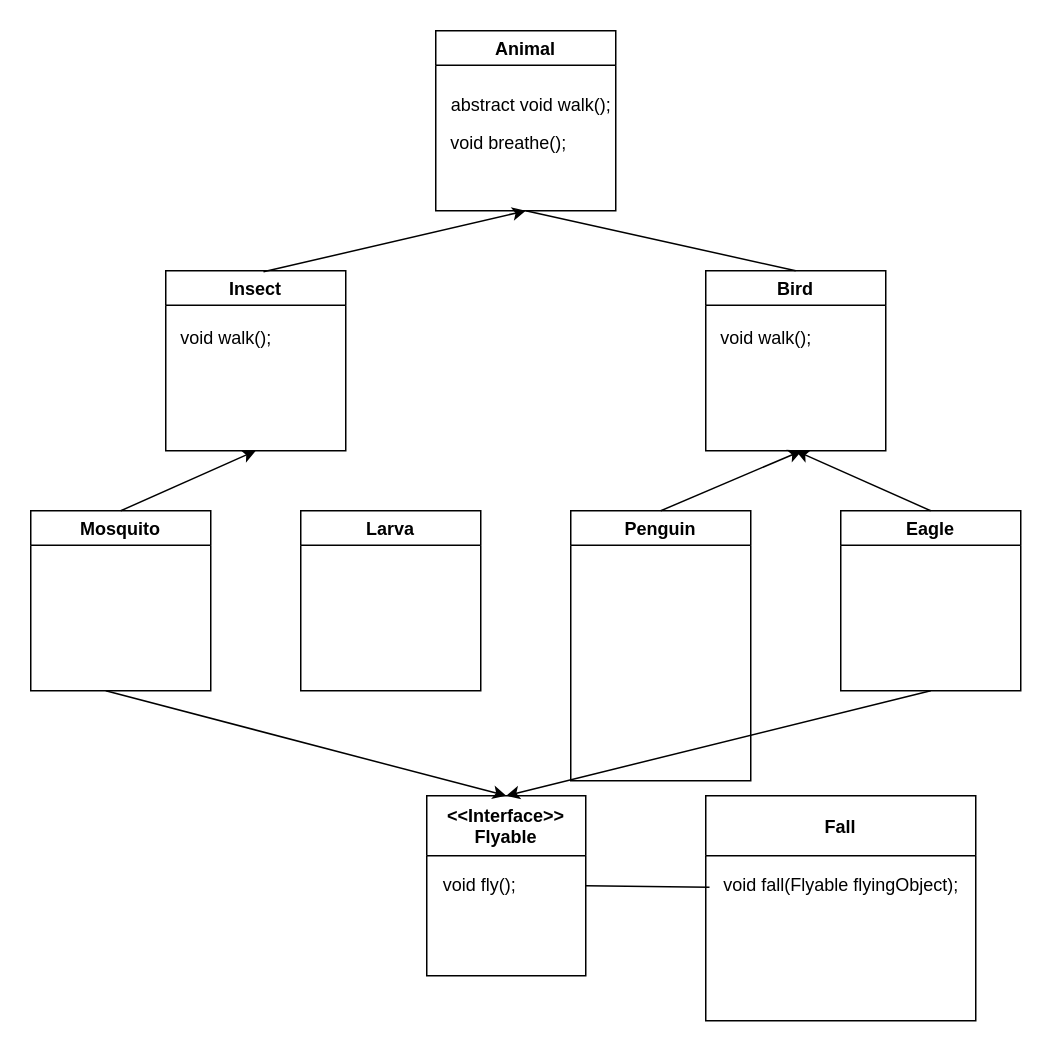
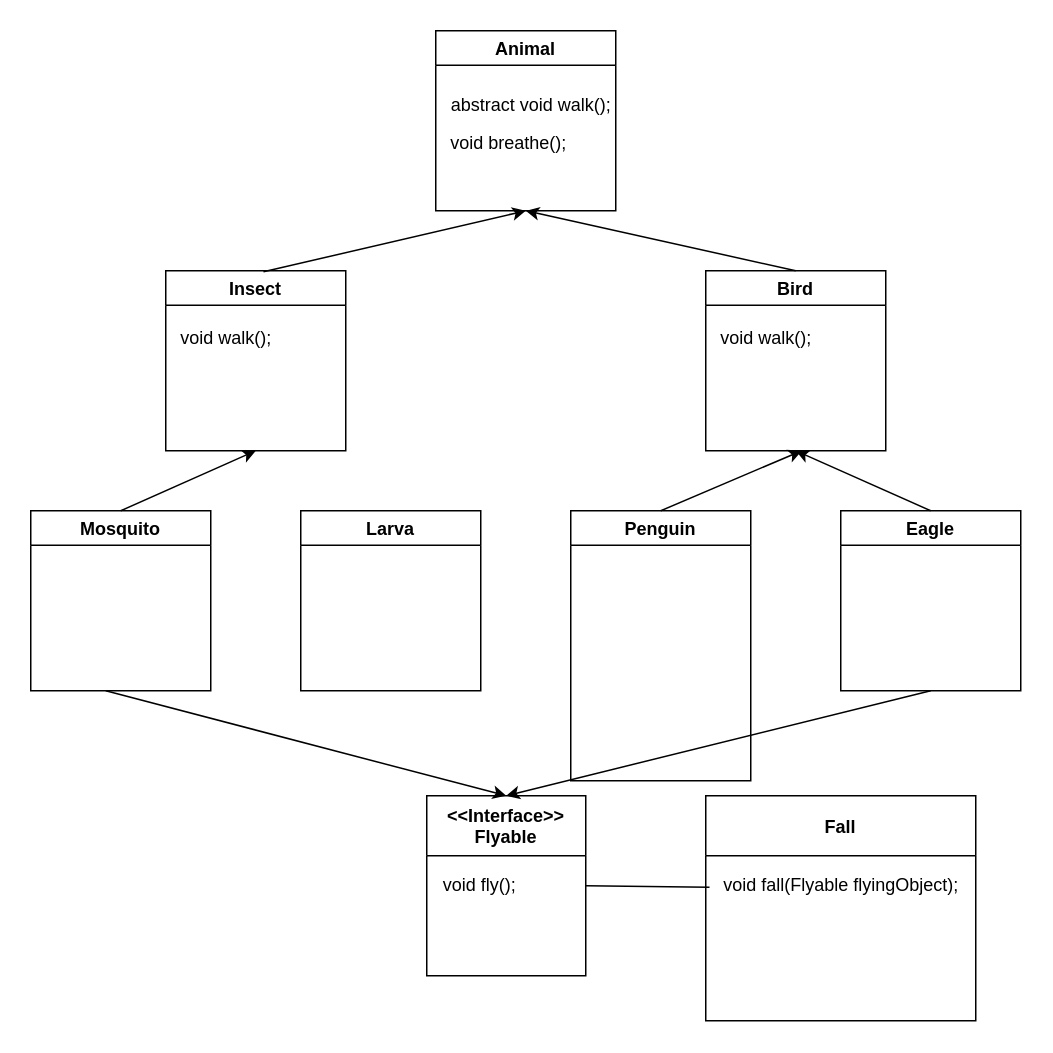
(537, 213) -> (536, 213)
